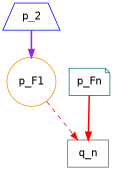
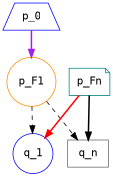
(31, 17) -> (31, 17)
(89, 114) -> (89, 114)
(60, 118) -> (57, 114)
none -> (33, 154)
